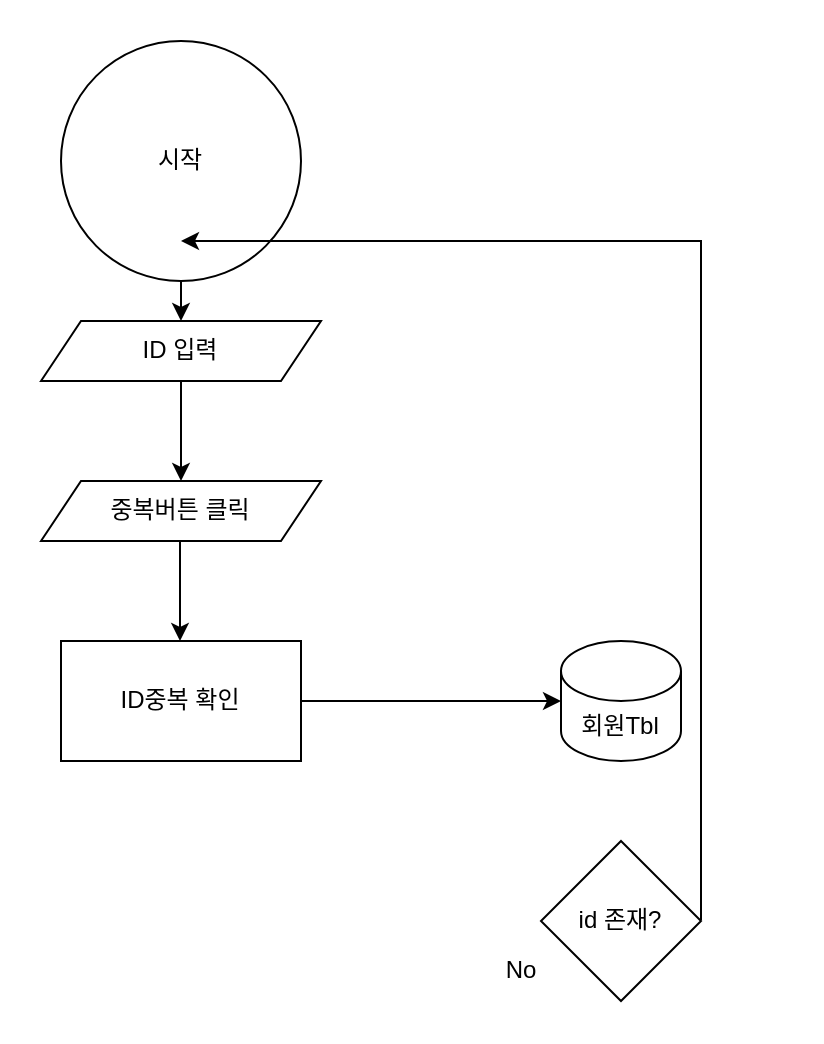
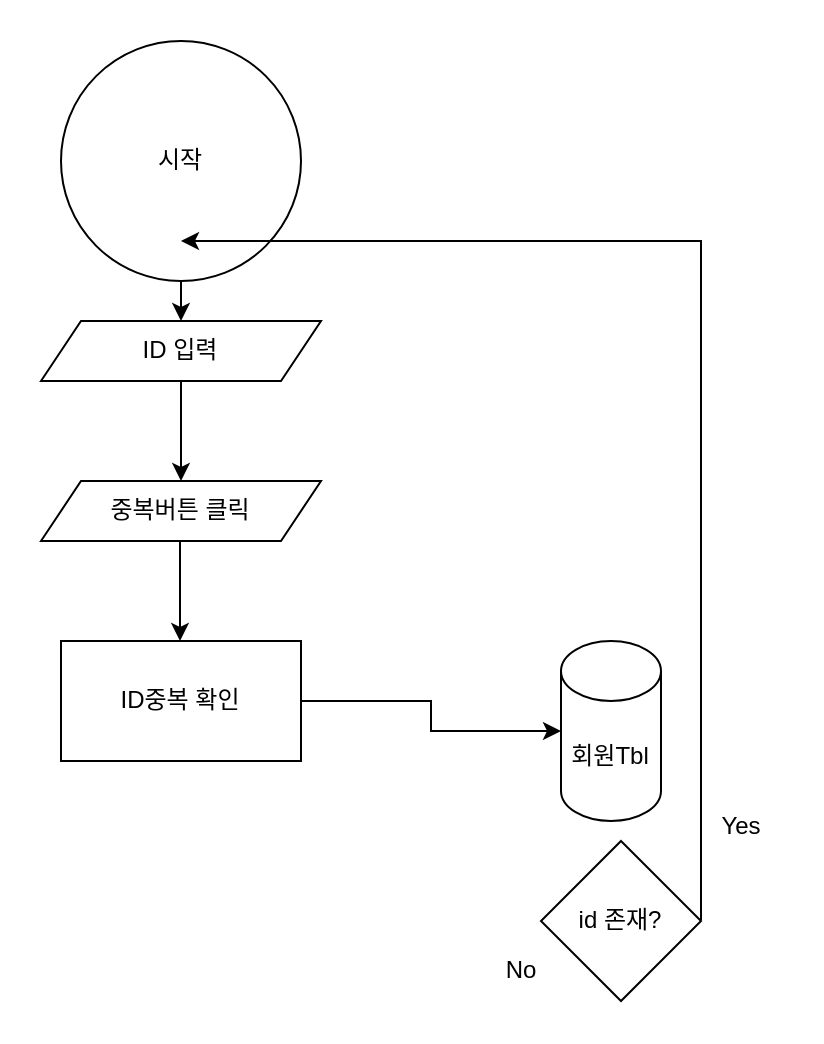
(621, 701) -> (611, 731)
none -> (741, 827)
